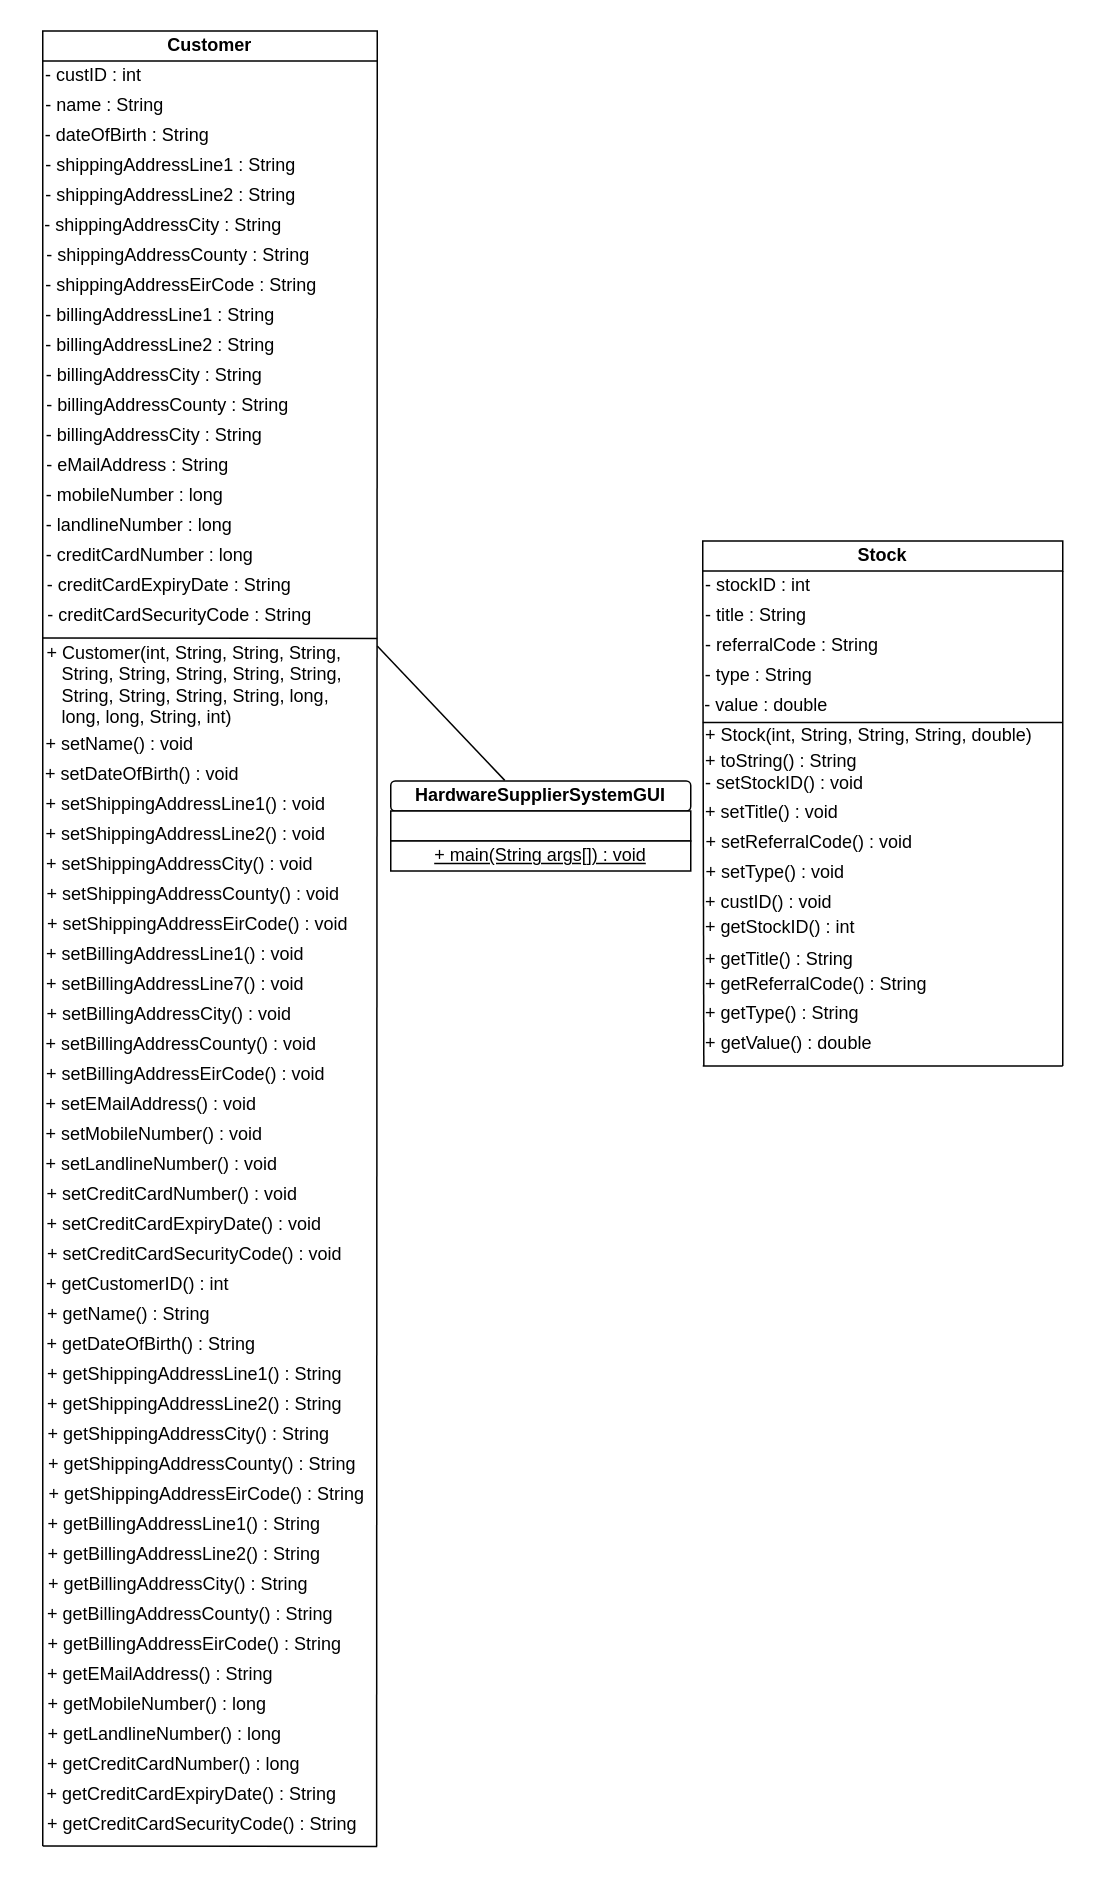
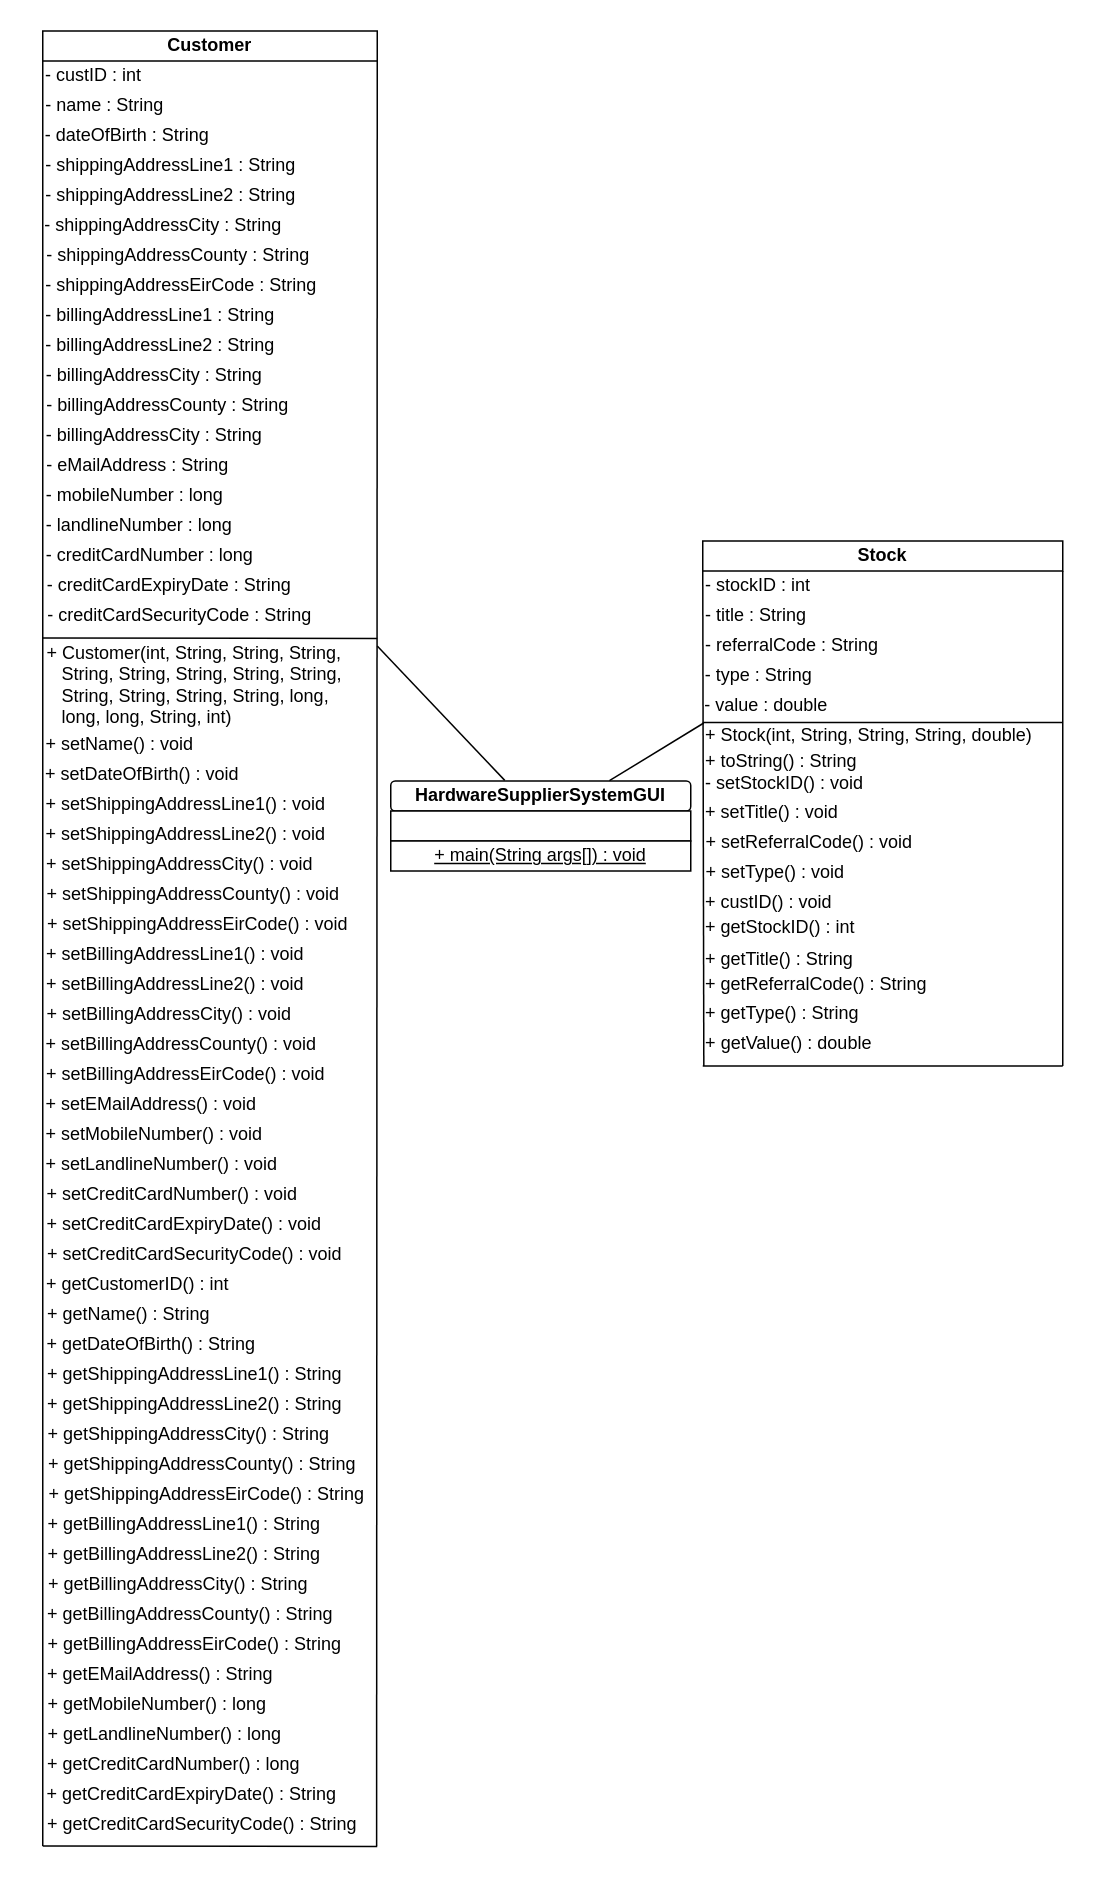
none -> (654, 753)
(176, 985) -> (176, 985)
